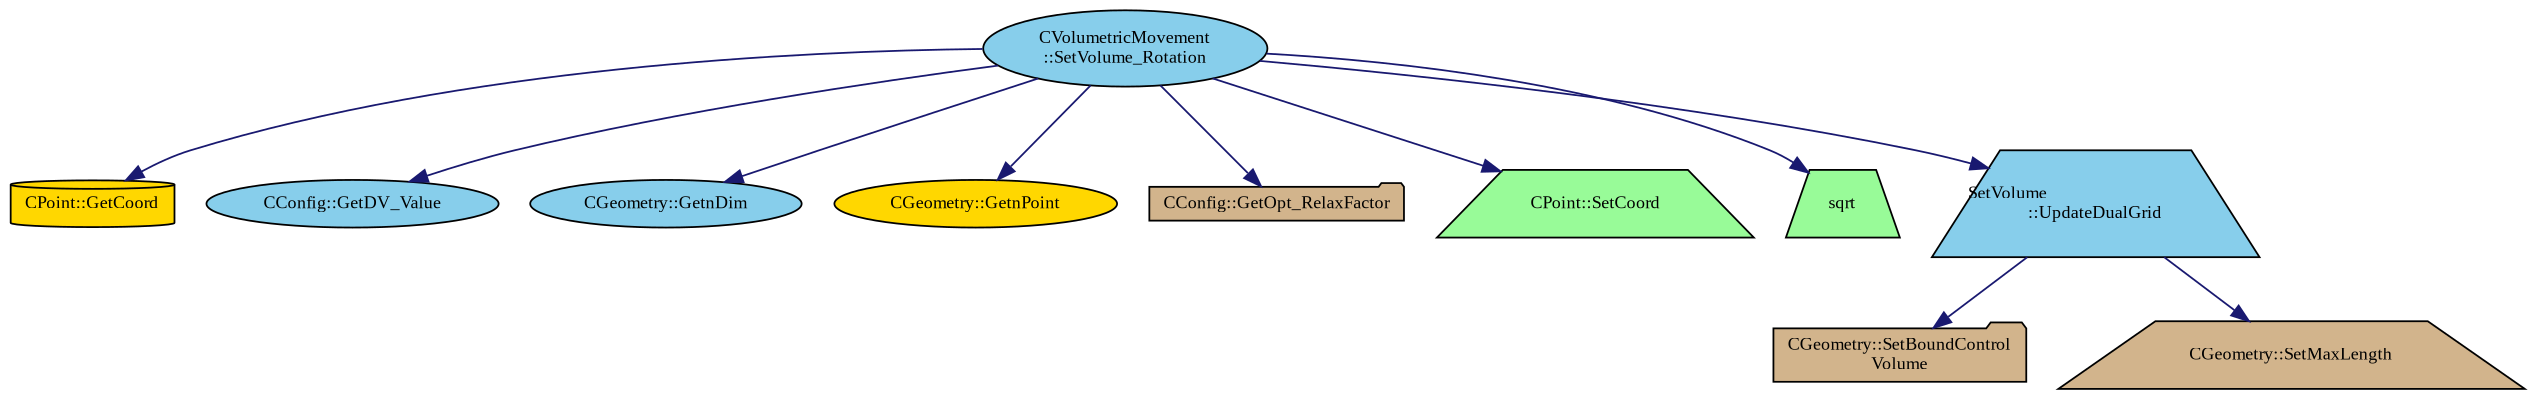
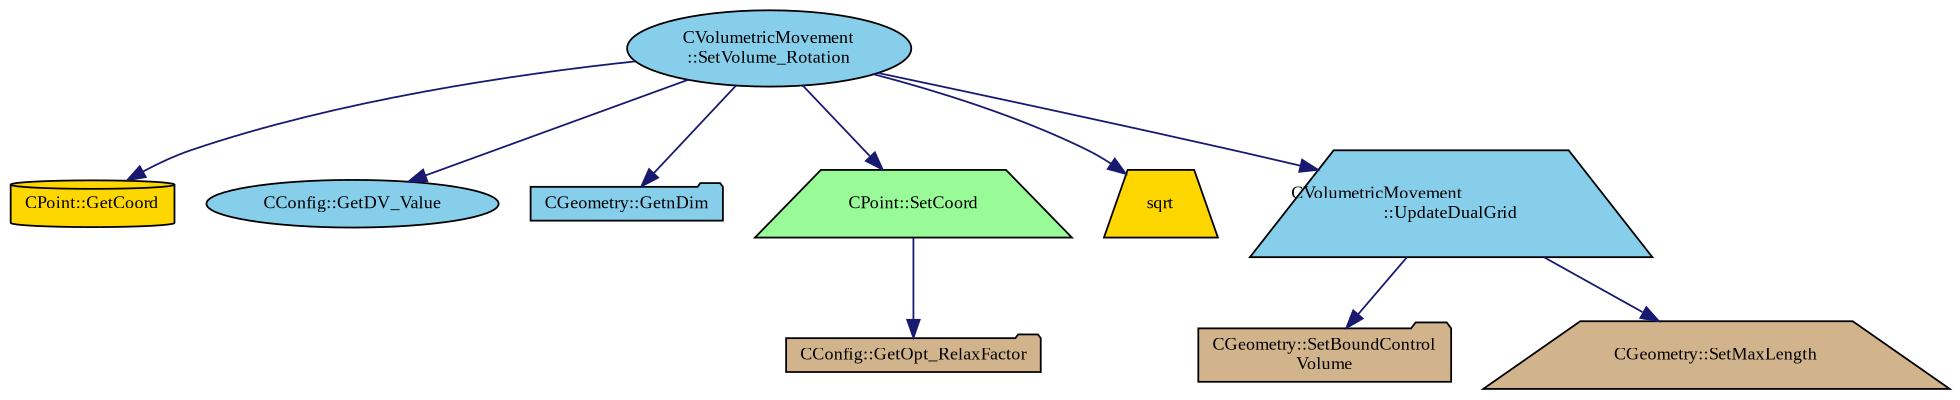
(1204, 129) -> (913, 278)
(666, 204) -> (627, 204)
(976, 204) -> none
(1843, 204) -> (1161, 204)
(2096, 204) -> (1451, 204)
